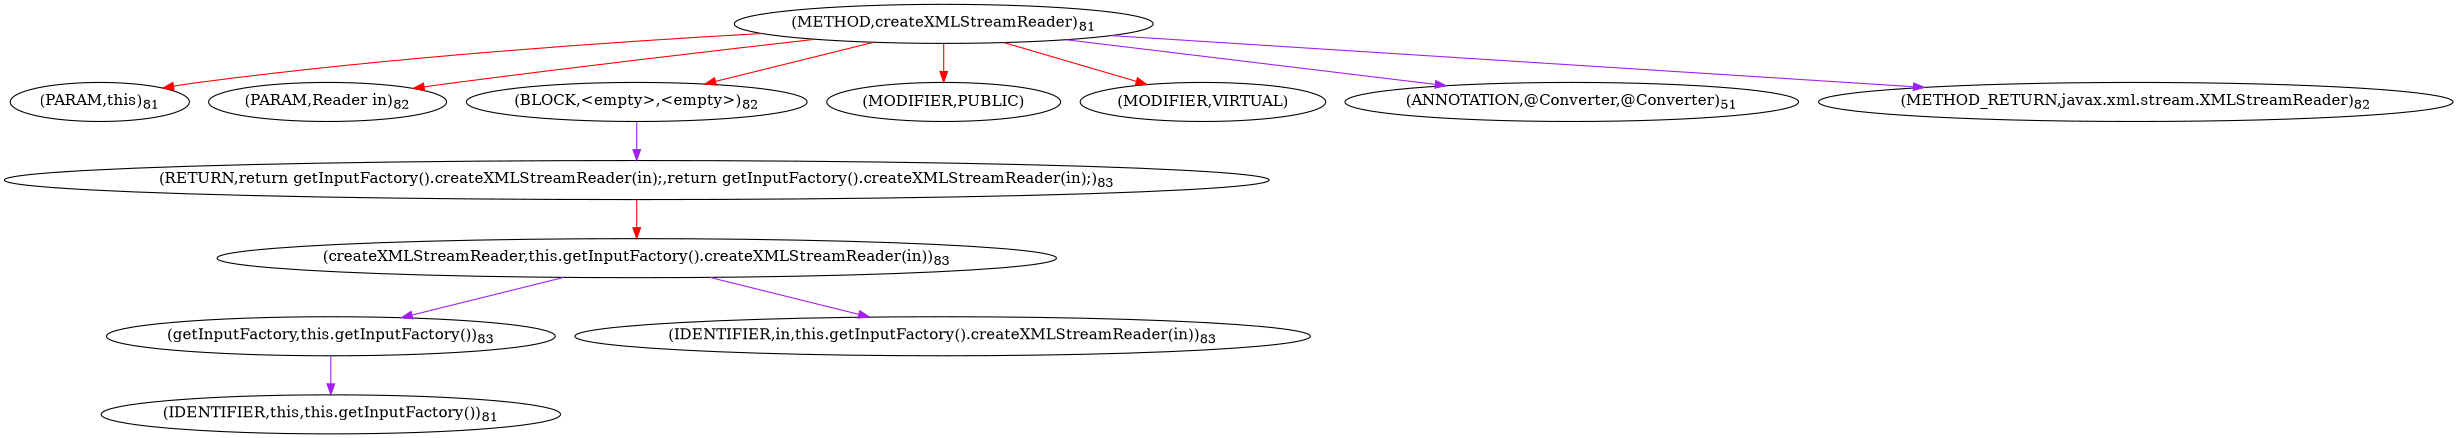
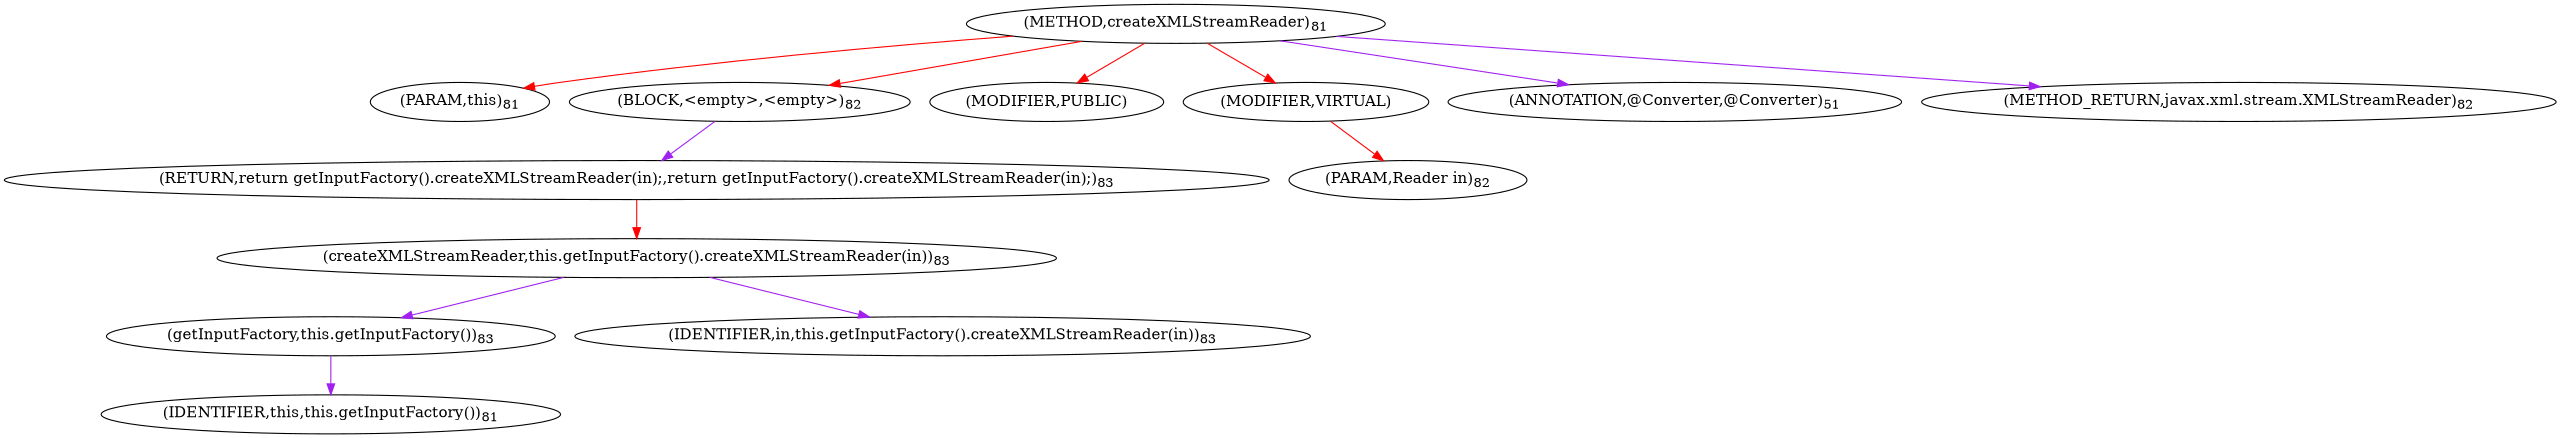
(619, 62) -> (1353, 138)
